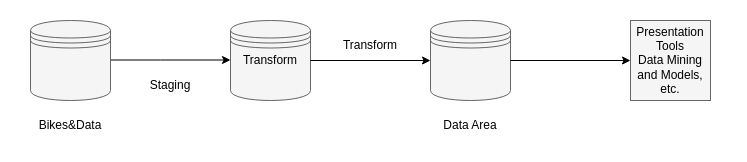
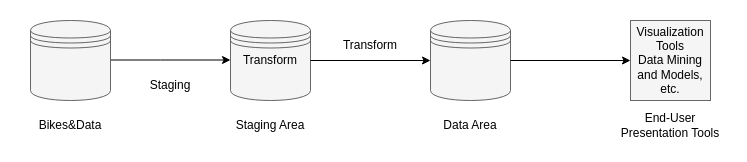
(671, 61) -> (671, 61)
none -> (271, 126)
none -> (671, 126)
